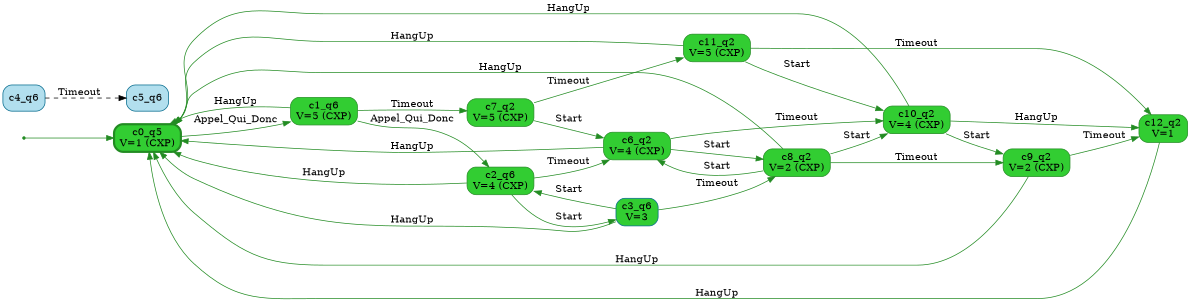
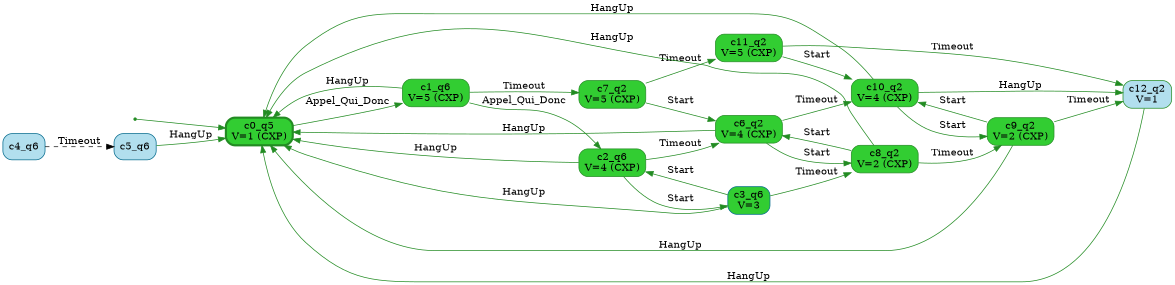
(405, 41) -> (187, 143)
(1163, 129) -> (1147, 94)
(856, 146) -> (956, 113)
